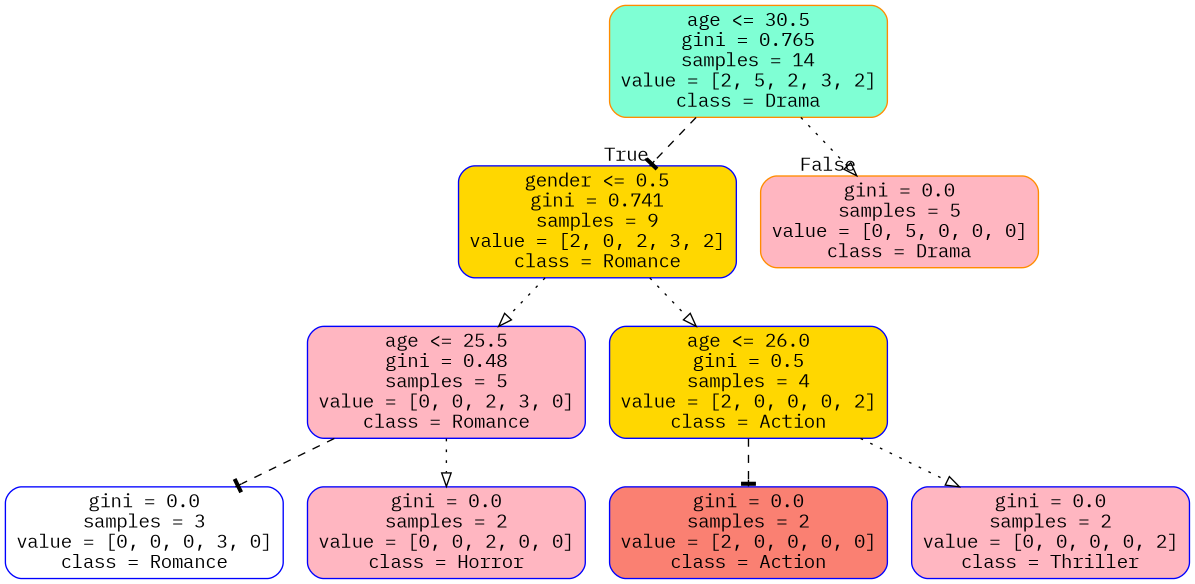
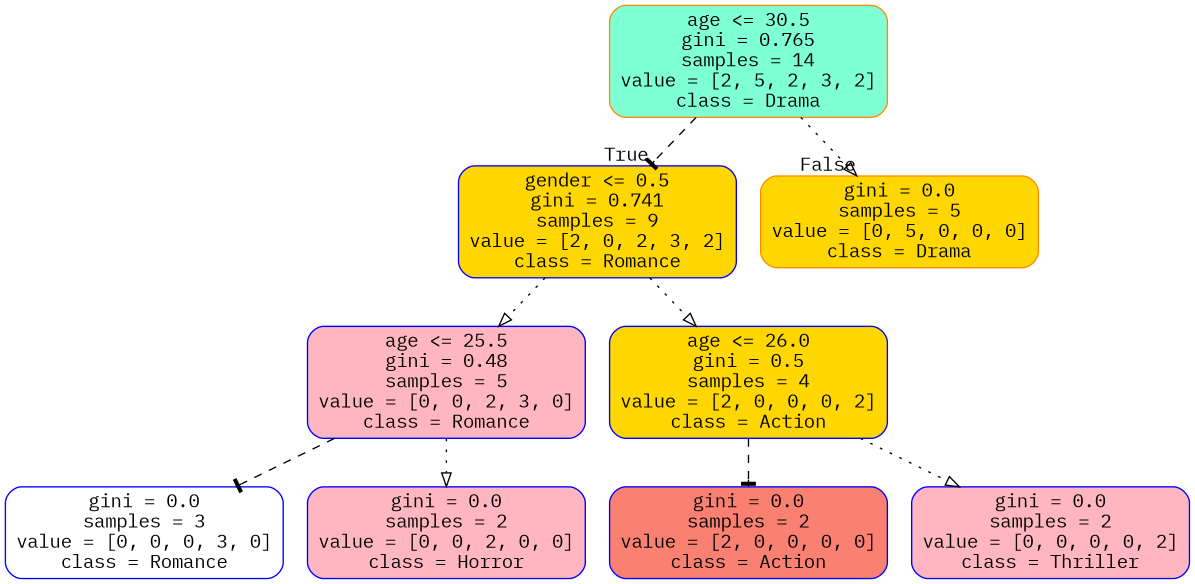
(900, 222) -> (900, 222)
